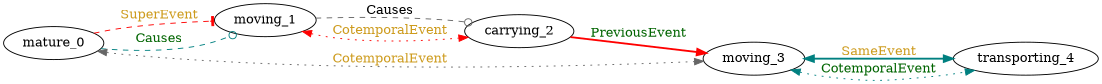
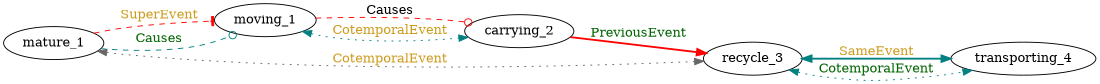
(390, 18) -> (390, 18)
(385, 41) -> (385, 41)
(54, 43) -> (54, 43)
(754, 59) -> (753, 59)
